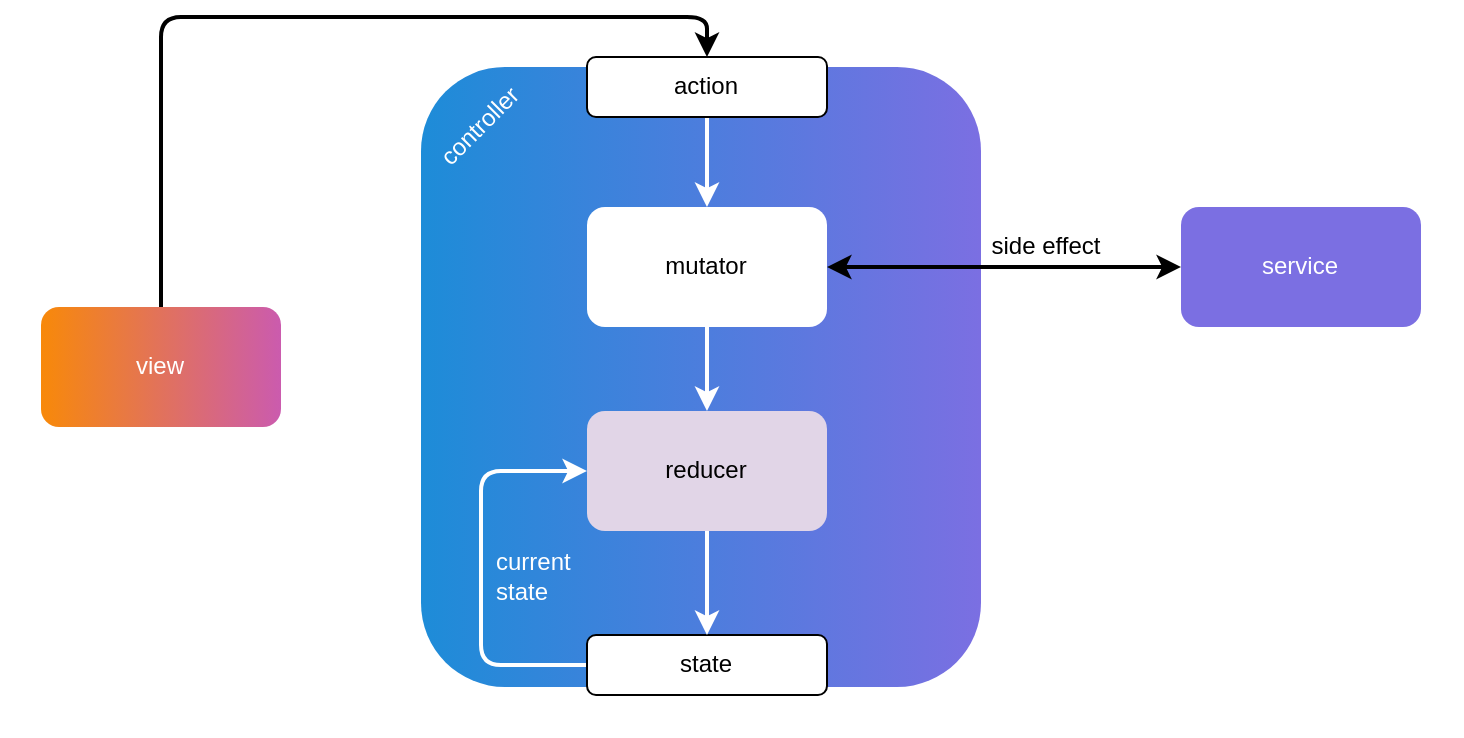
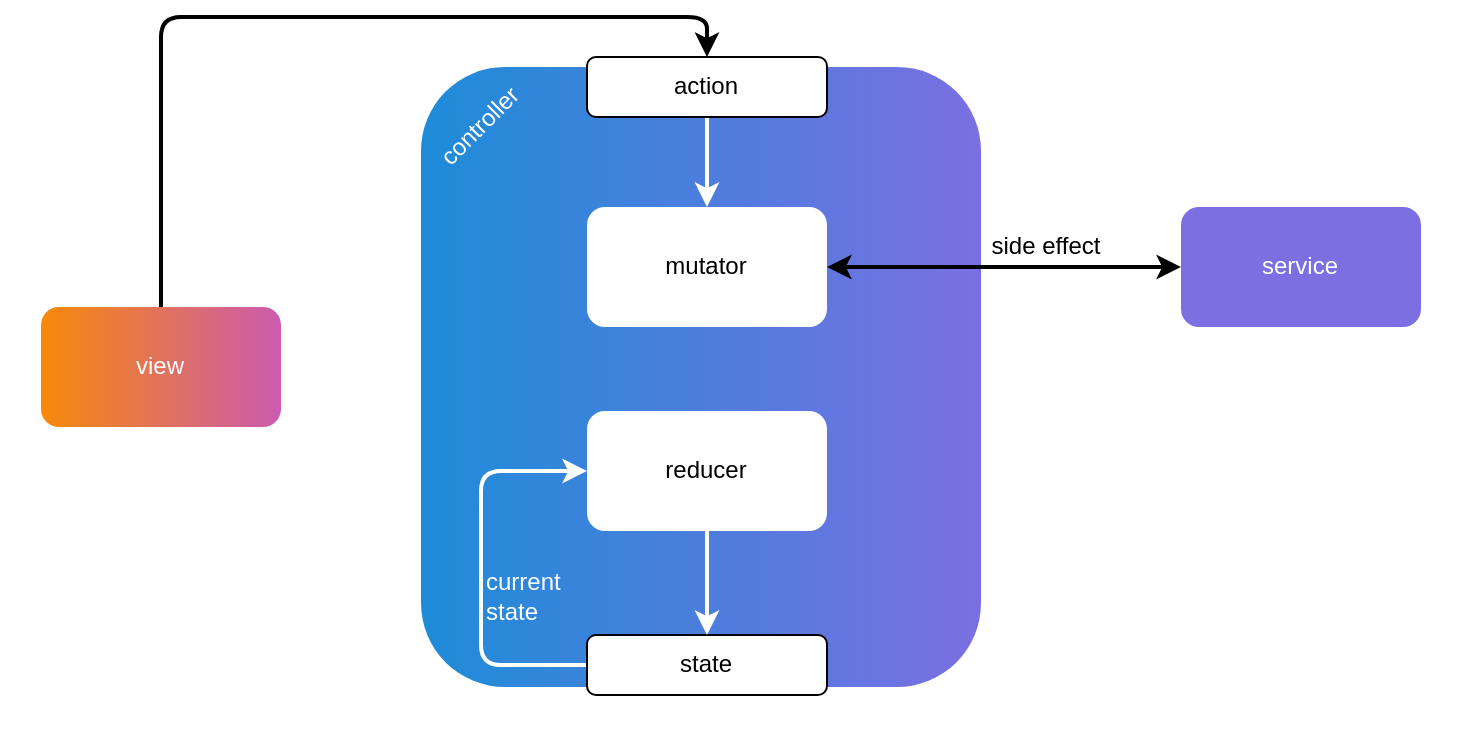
(707, 360) -> none
(707, 471) -> (707, 471)
(533, 577) -> (523, 597)
